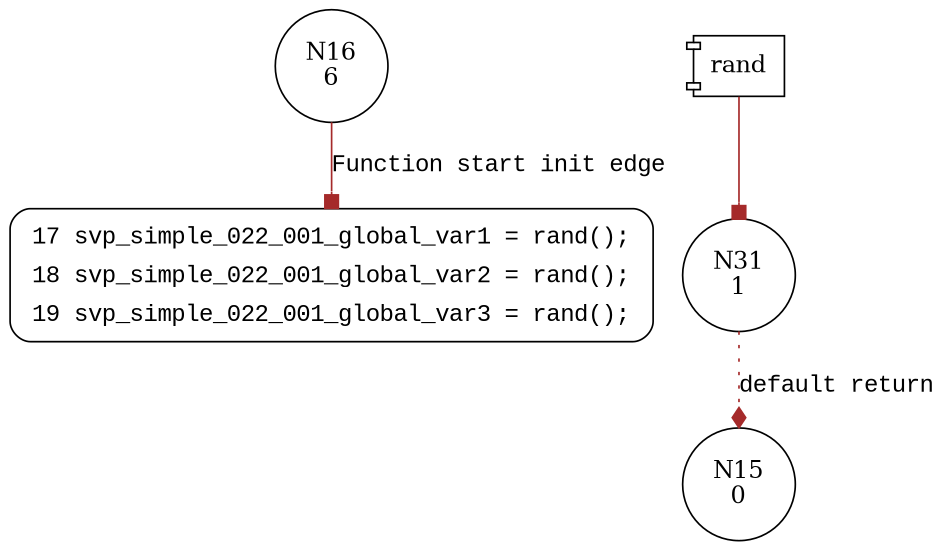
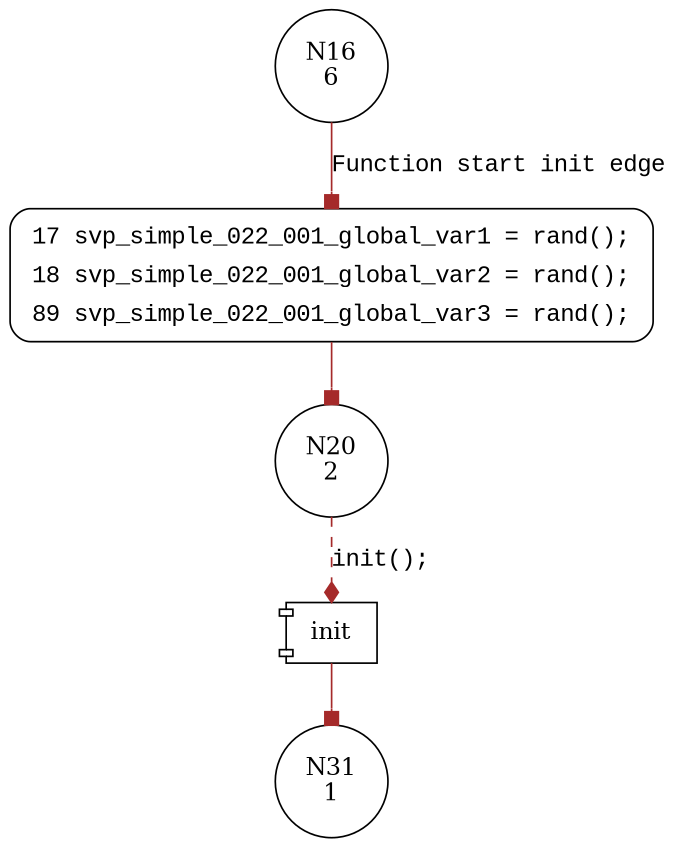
(739, 66) -> (332, 633)
(46, 314) -> (46, 314)
none -> (332, 461)
(739, 484) -> none
